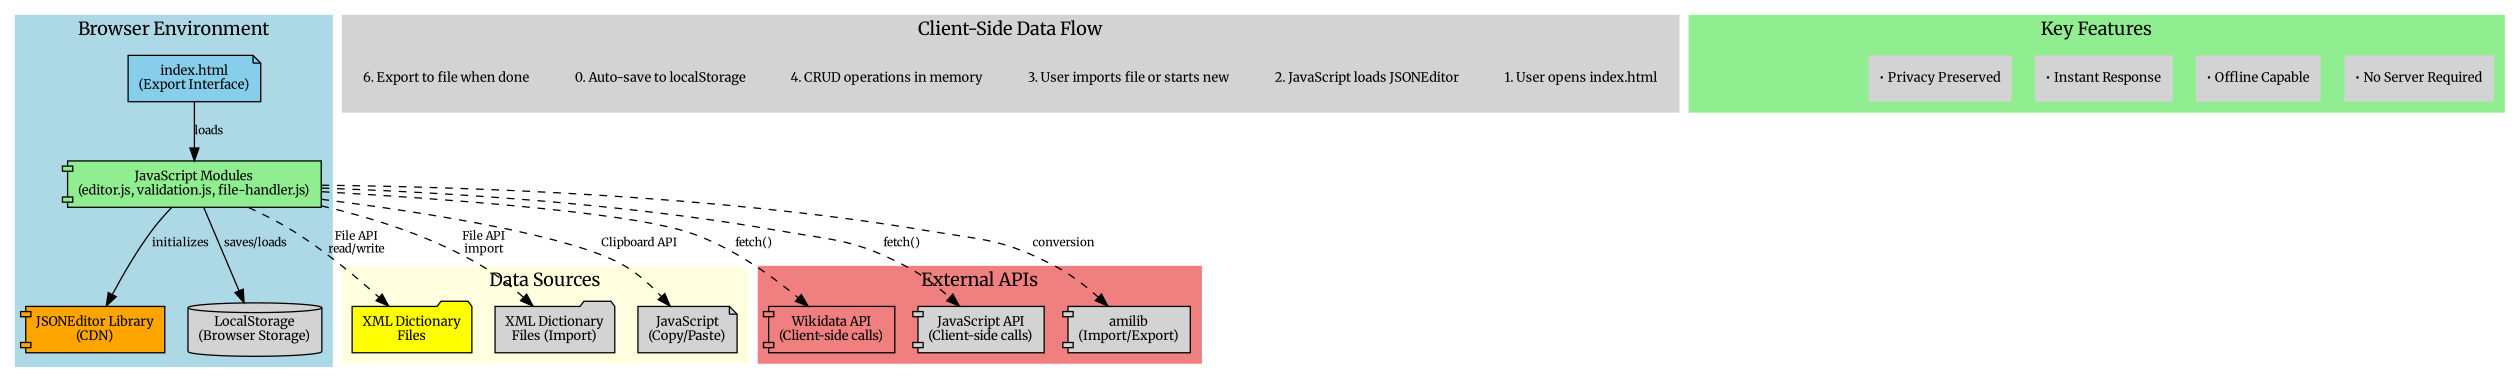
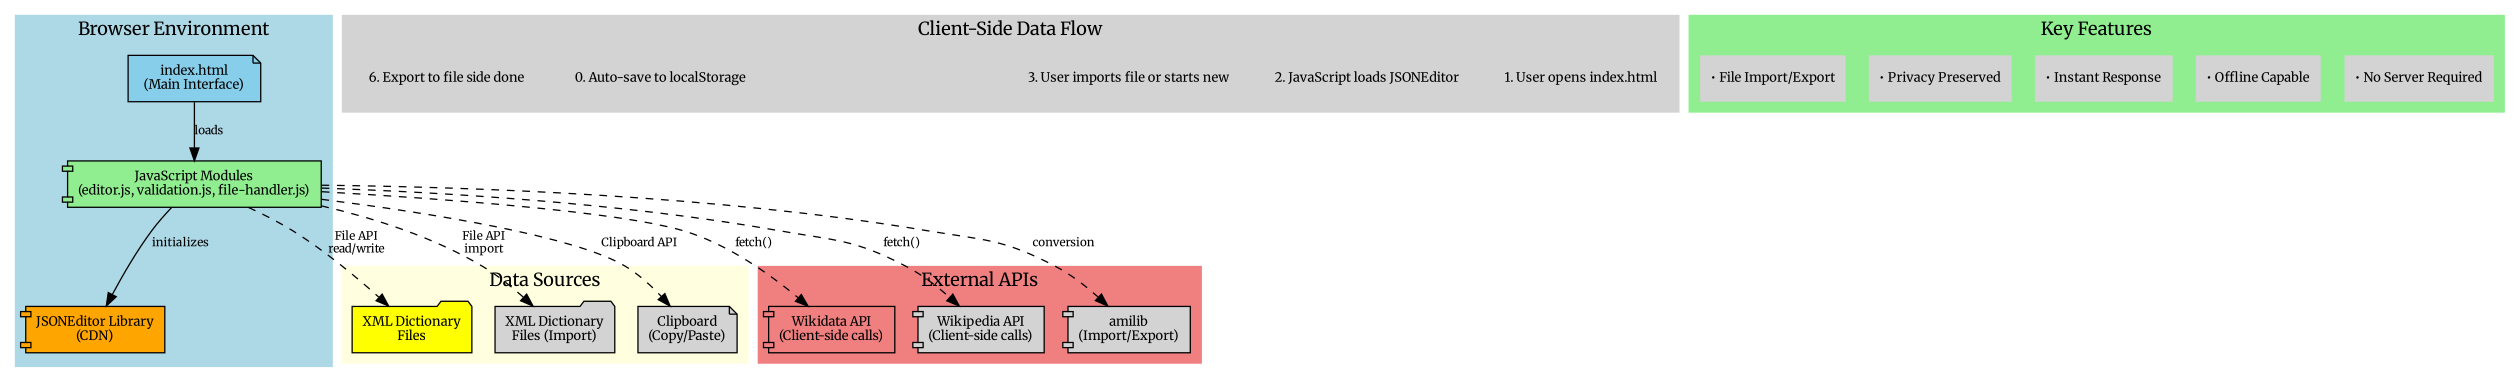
(194, 79) -> (194, 79)
(447, 79) -> (447, 79)
(887, 79) -> none
none -> (1773, 79)
(255, 330) -> none
(688, 330) -> (688, 330)
(981, 330) -> (981, 330)
